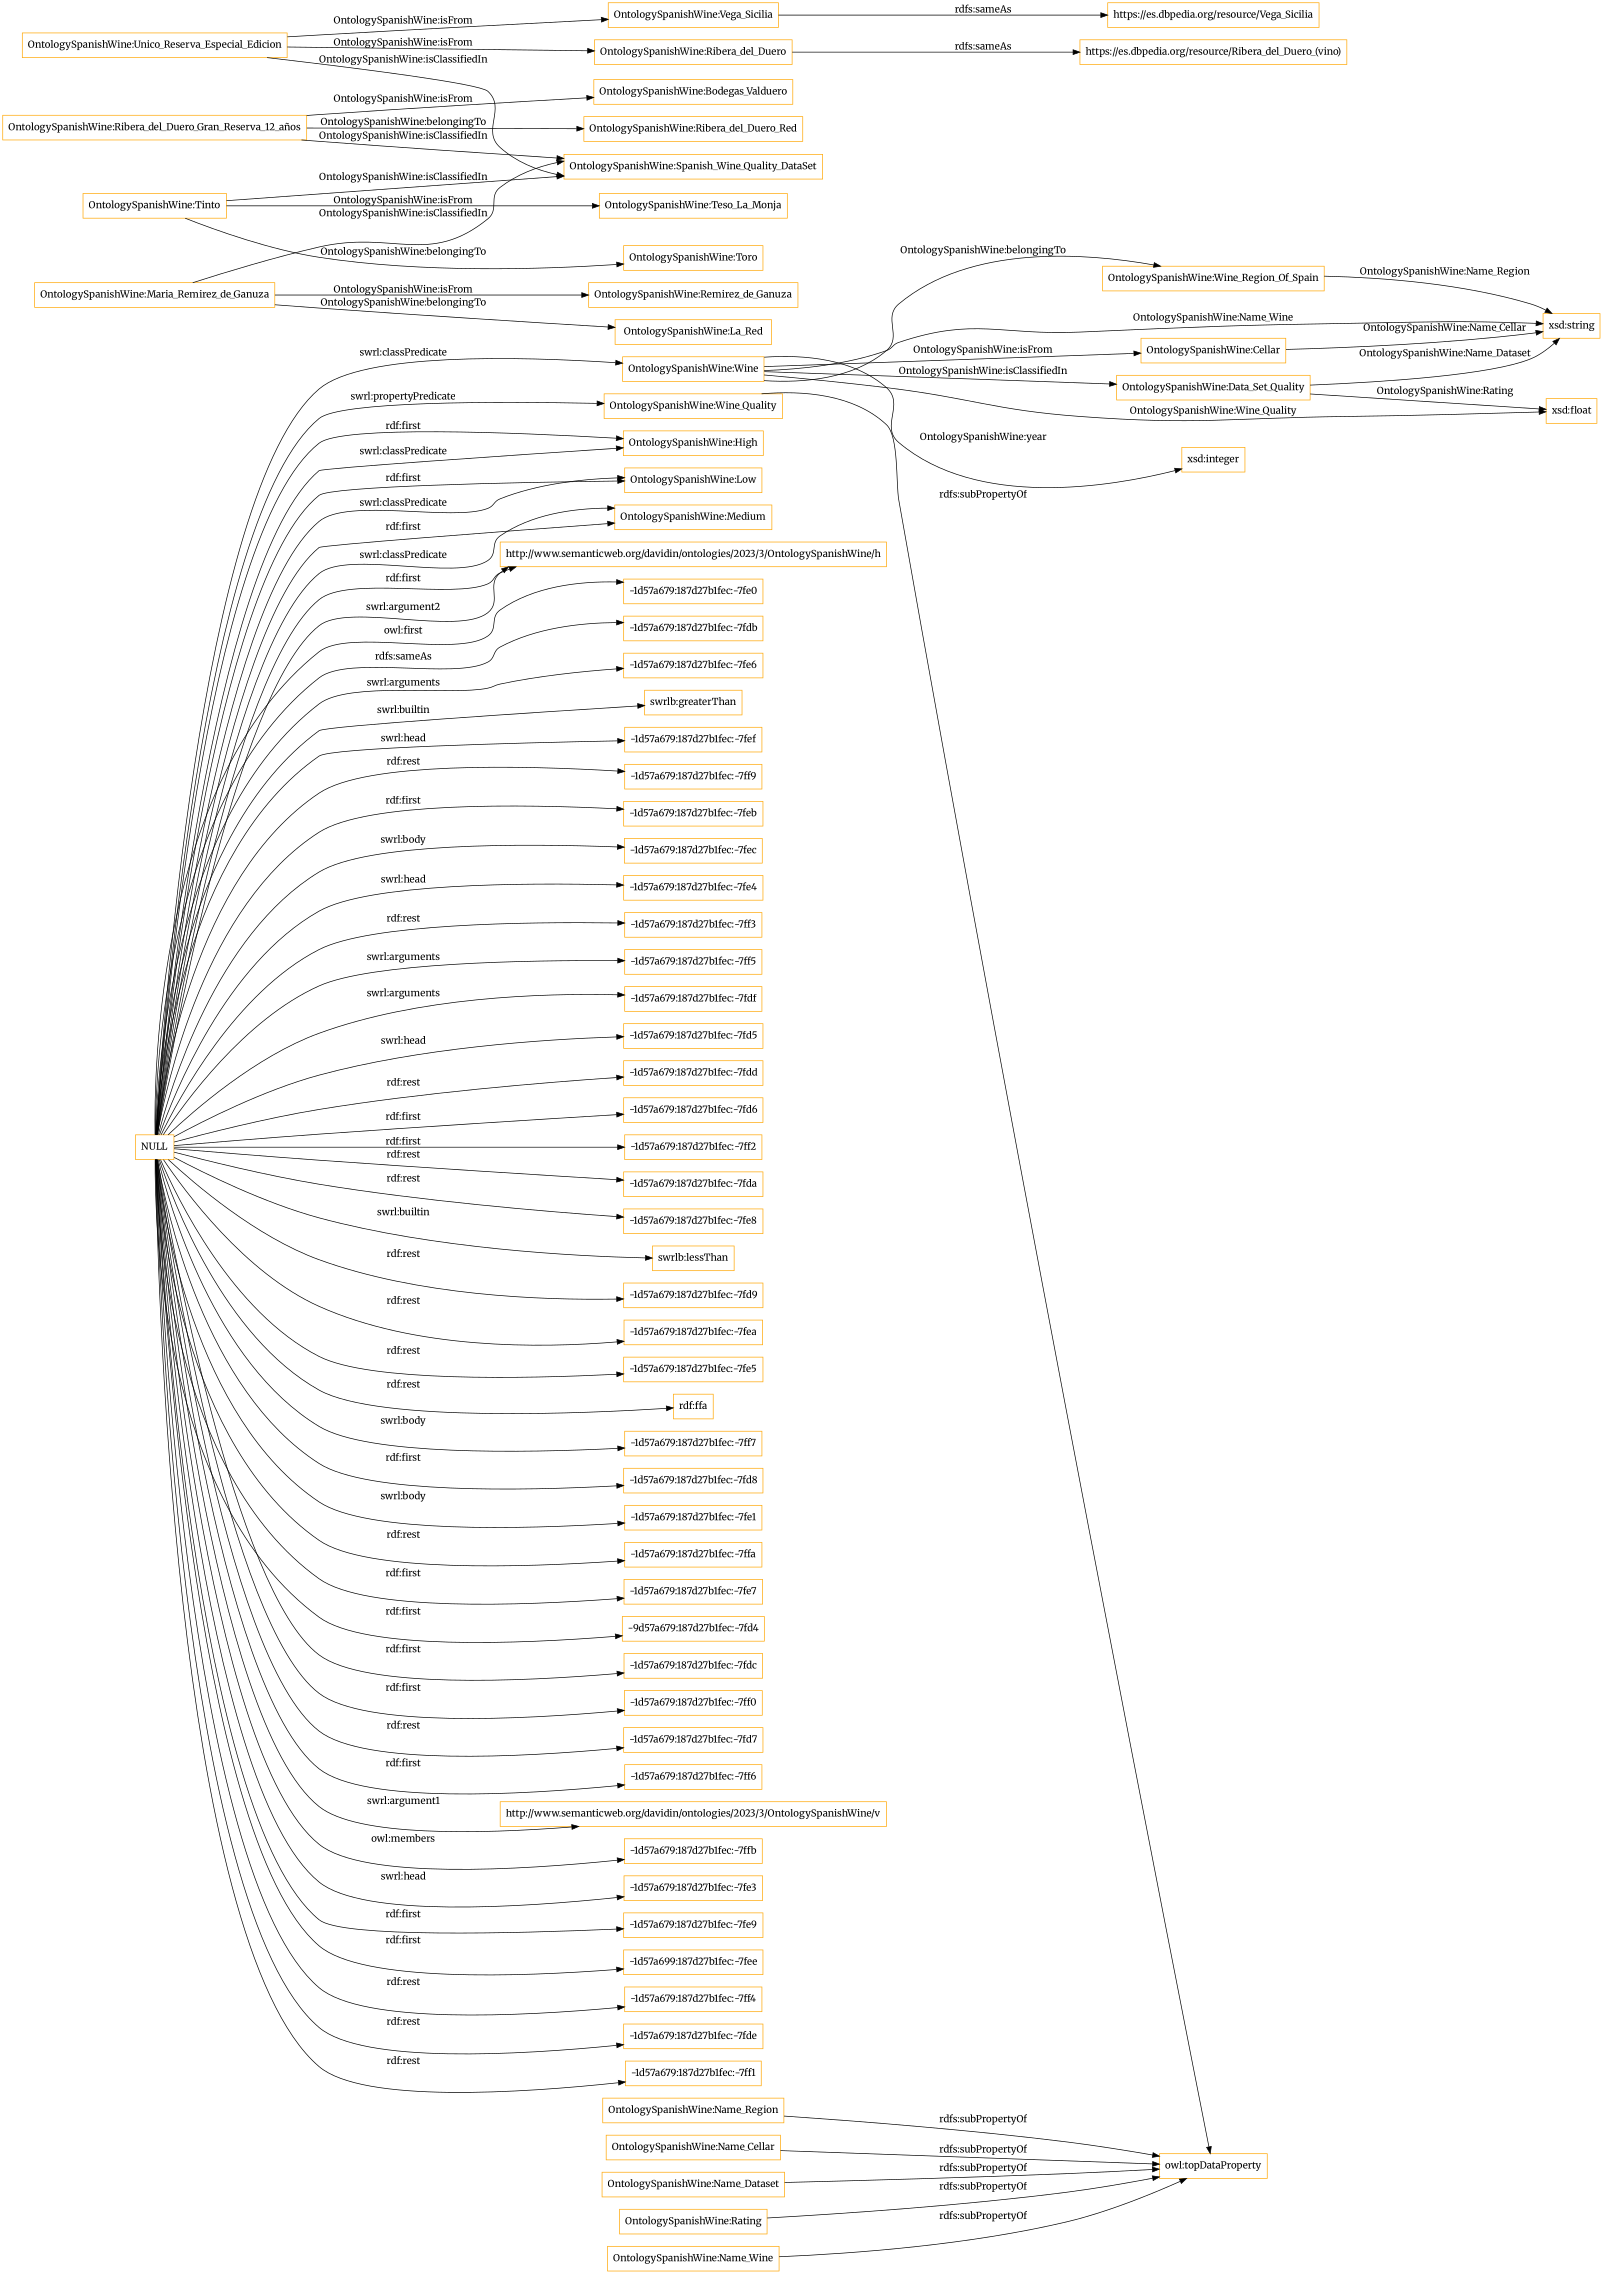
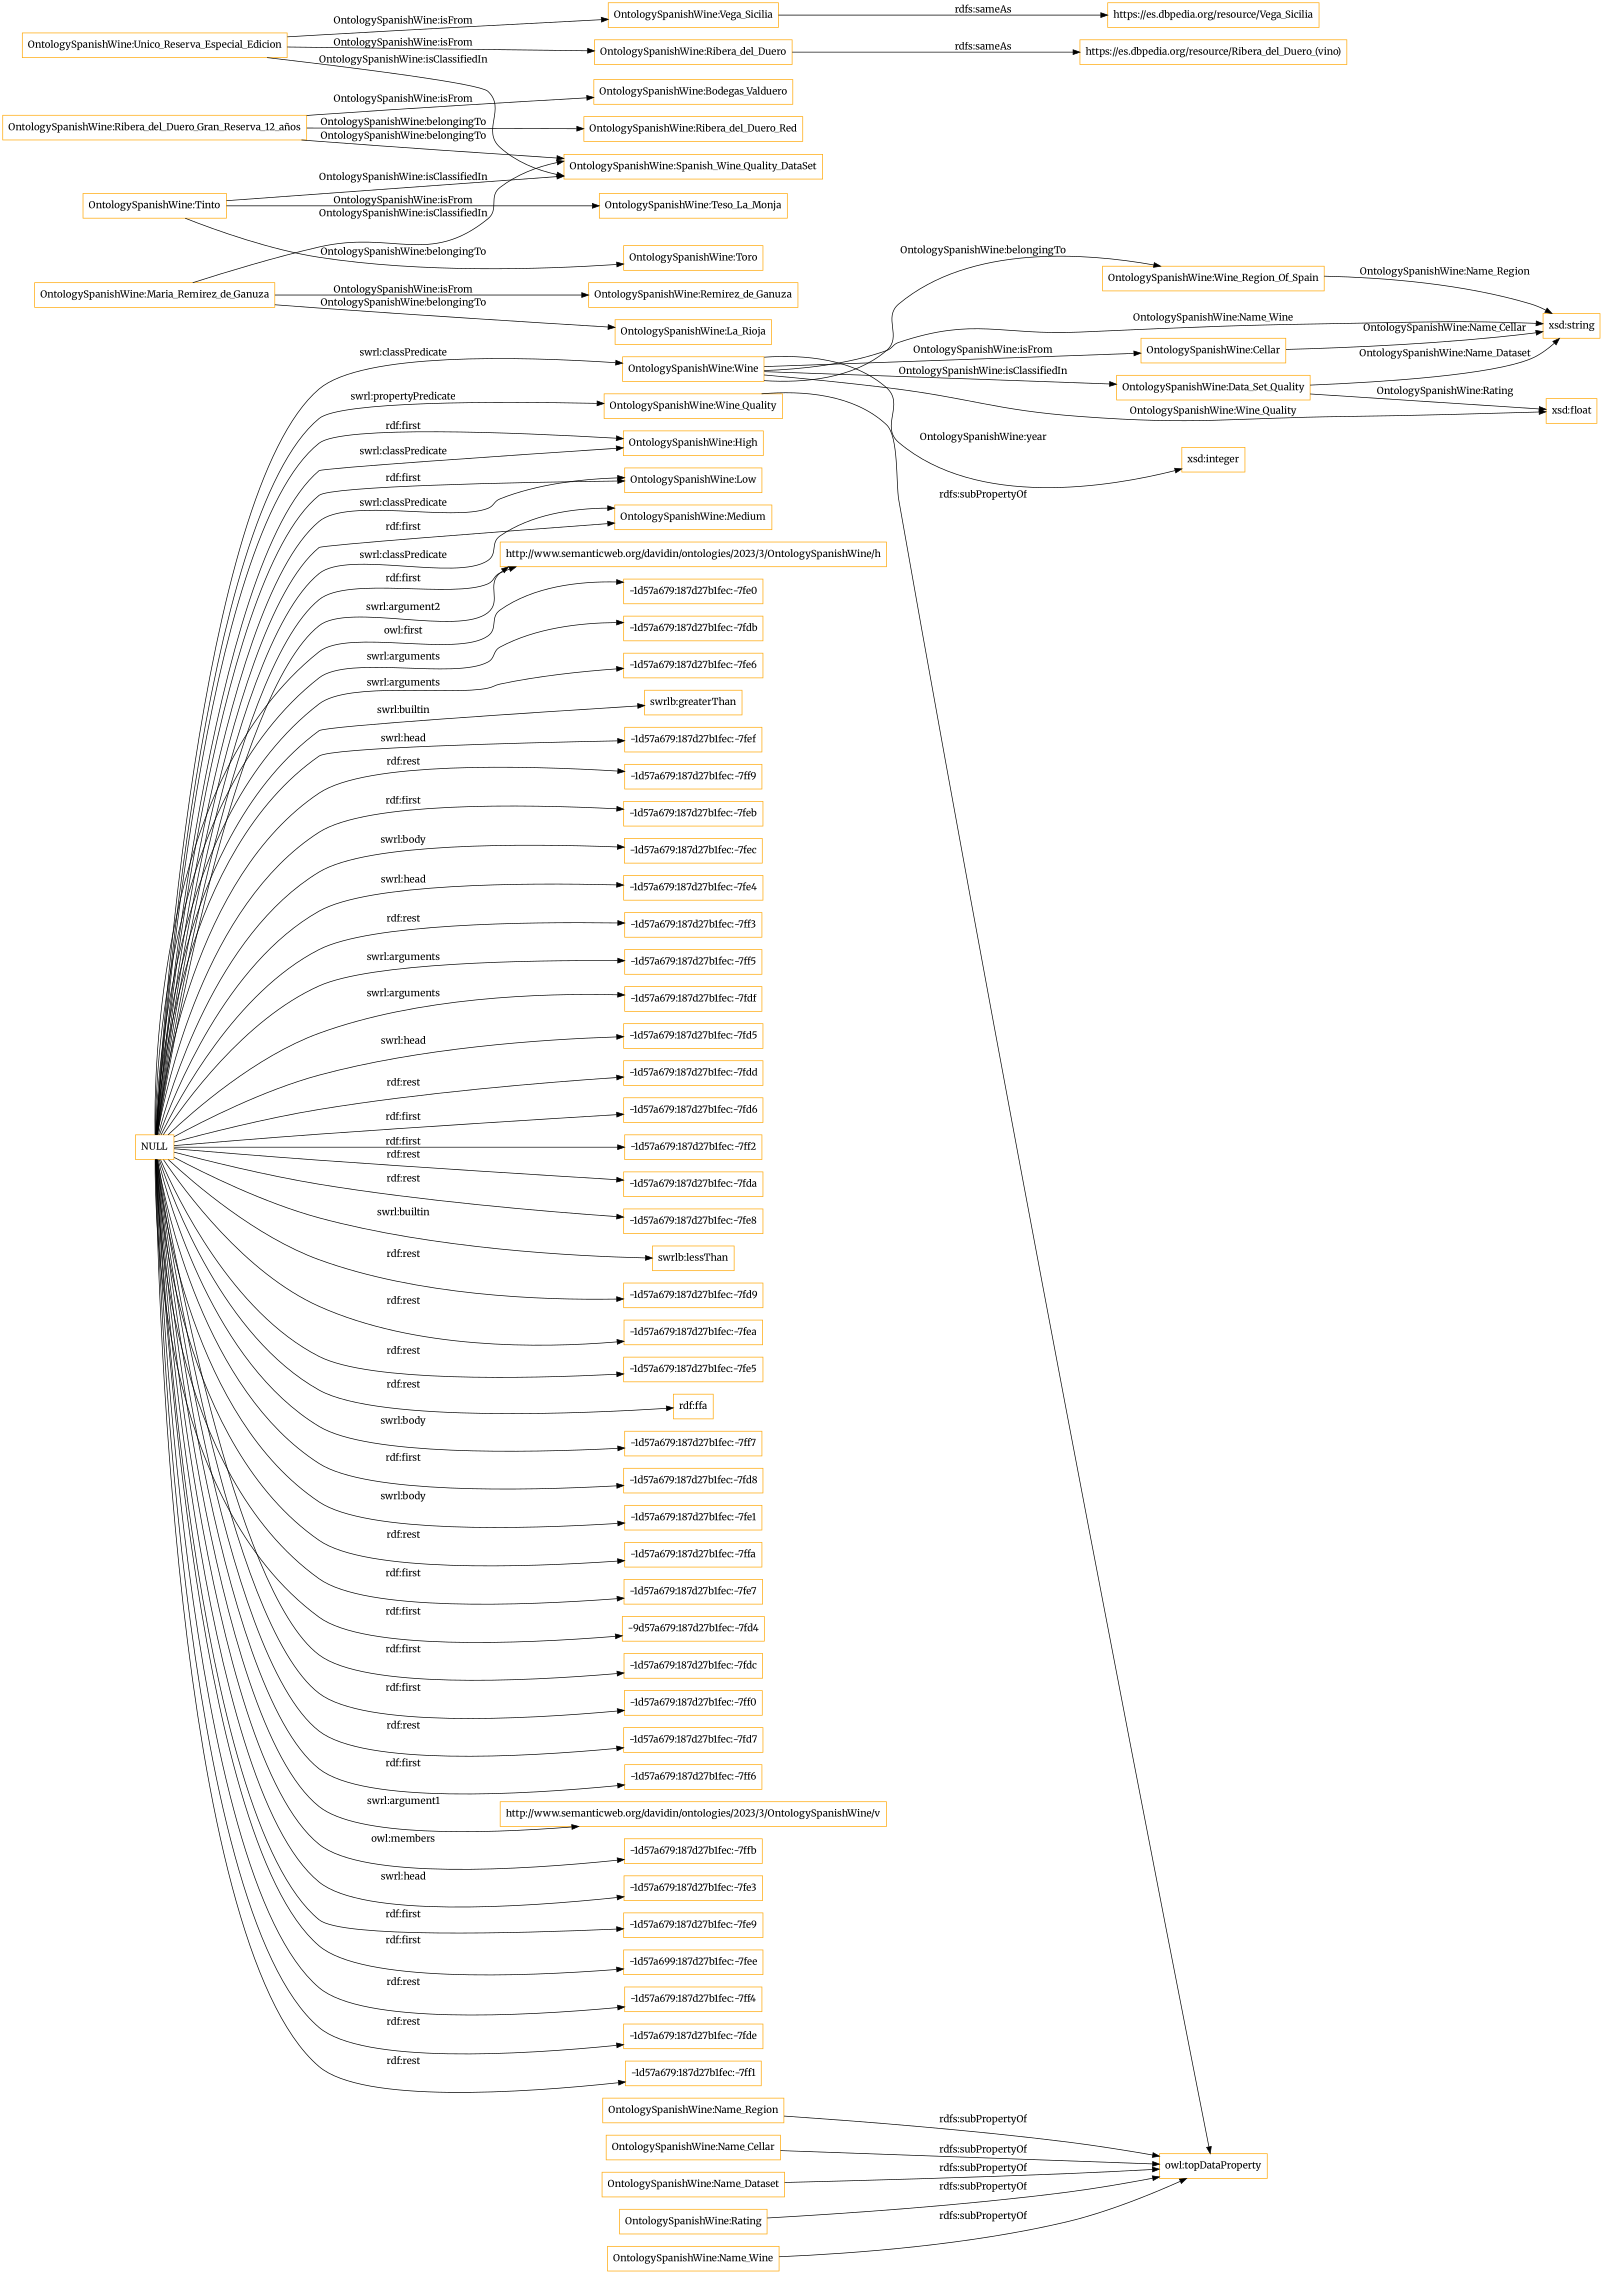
(403, 136) -> (403, 136)
(693, 332) -> (693, 332)
(403, 657) -> (403, 657)
